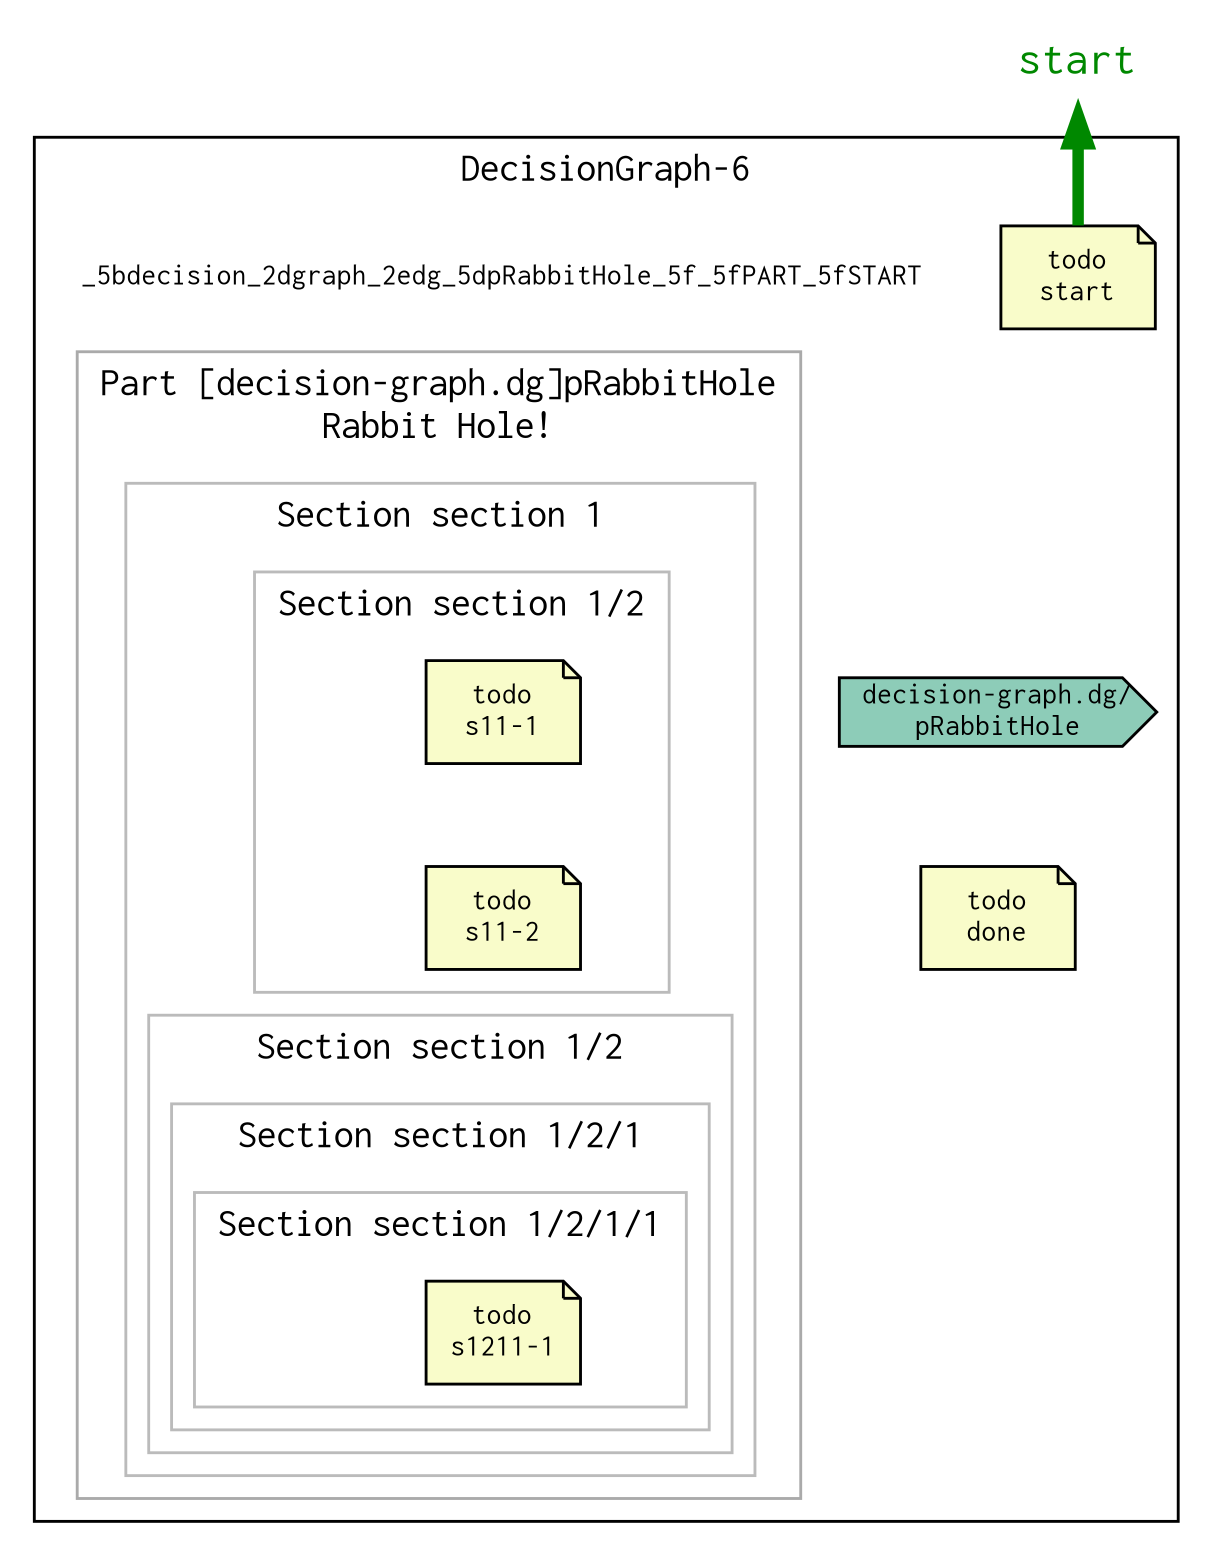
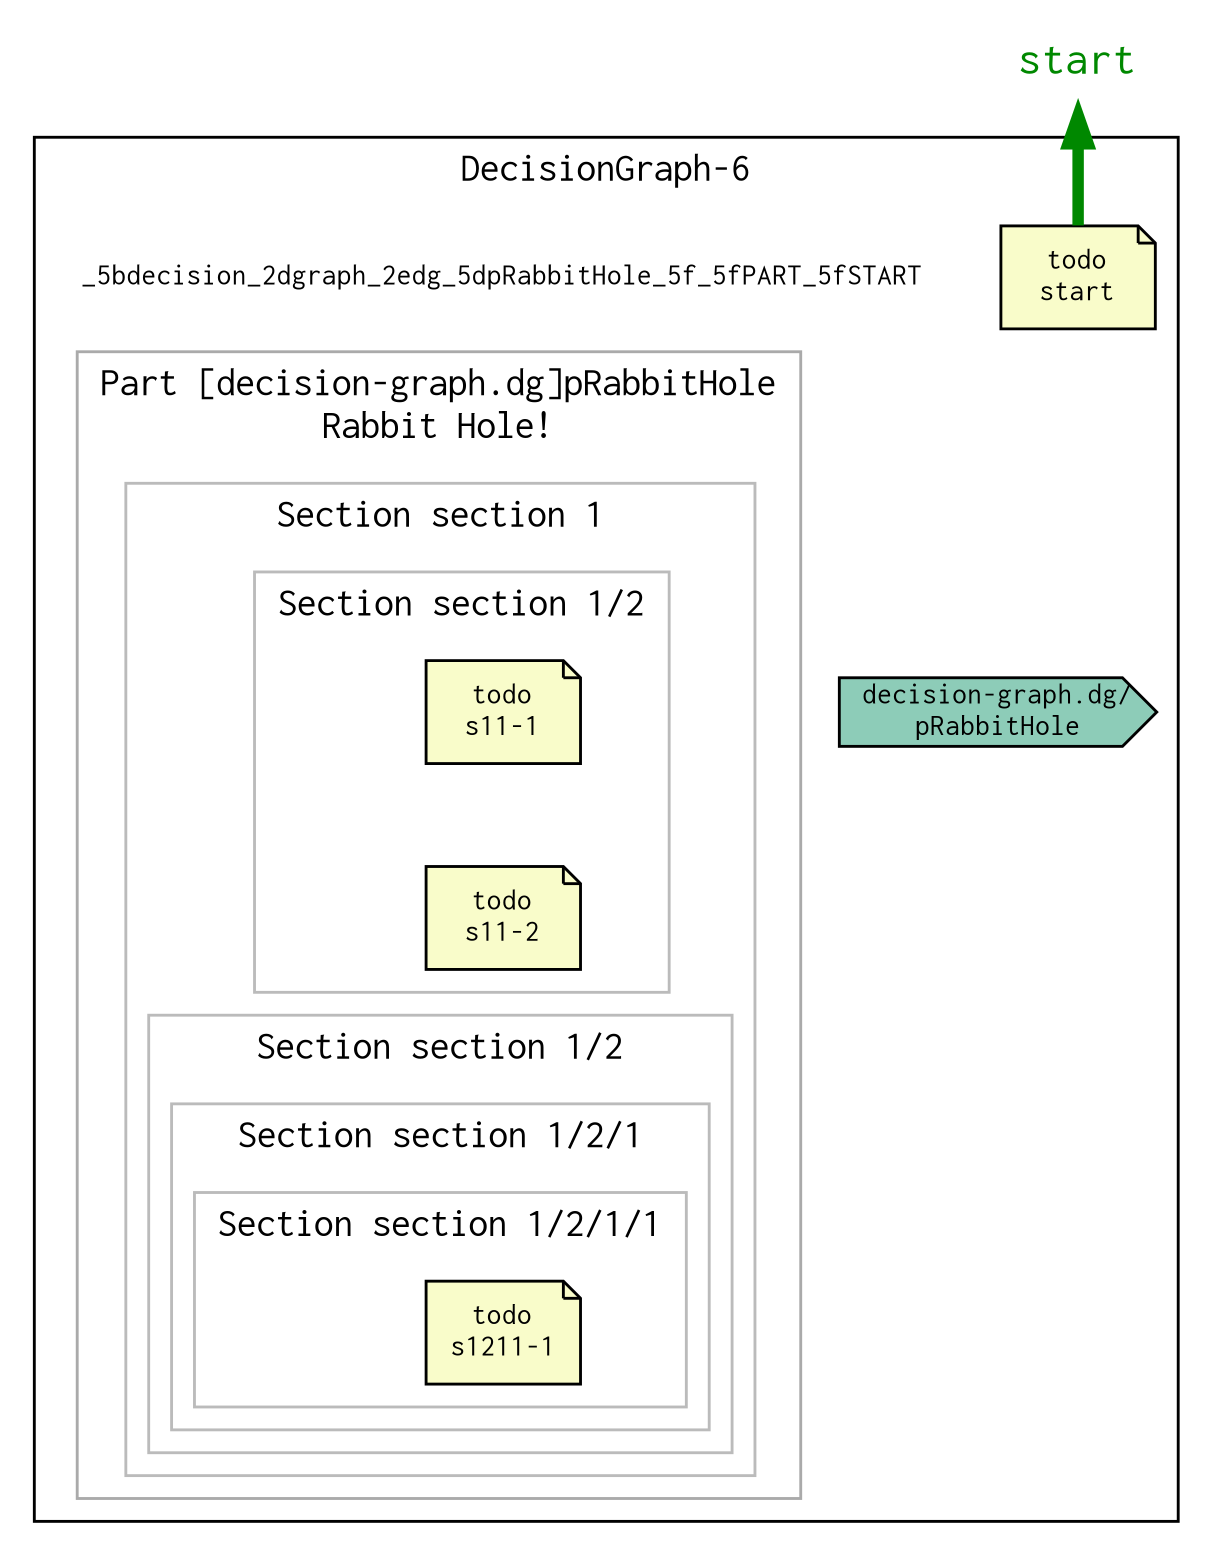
(998, 918) -> none
